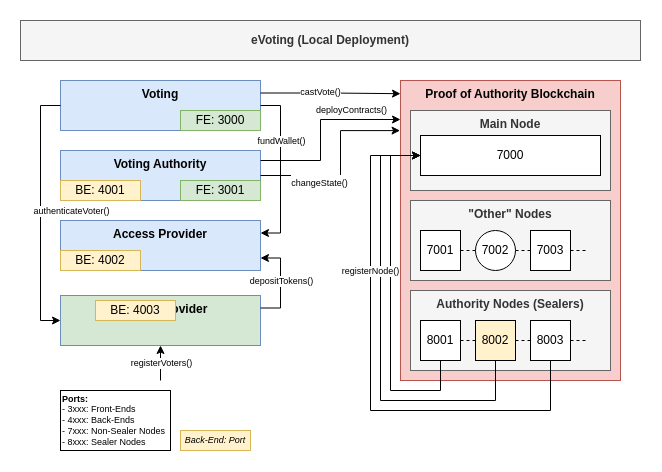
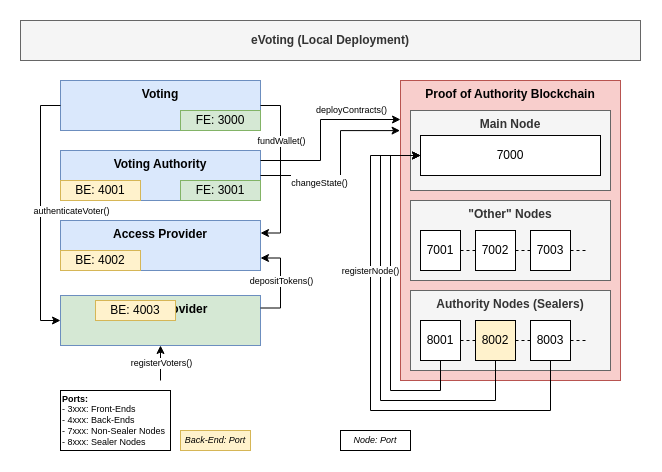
(327, 93) -> none
(496, 251) -> (496, 251)
none -> (376, 441)
